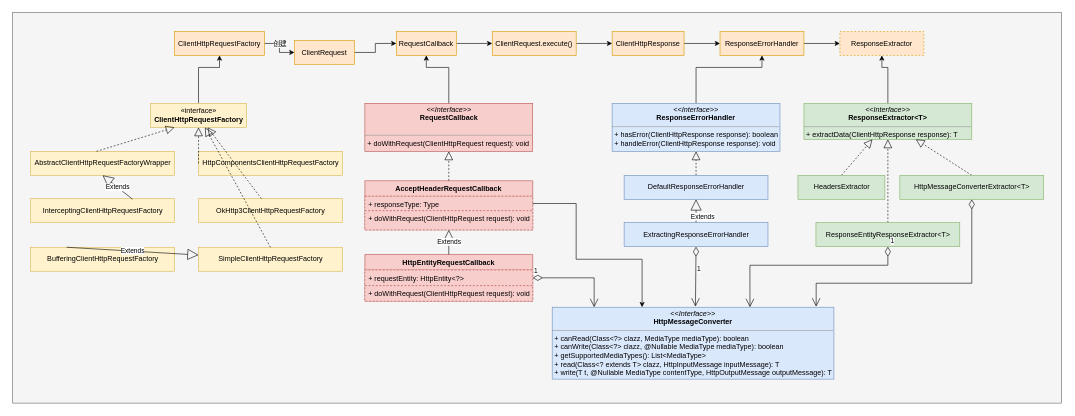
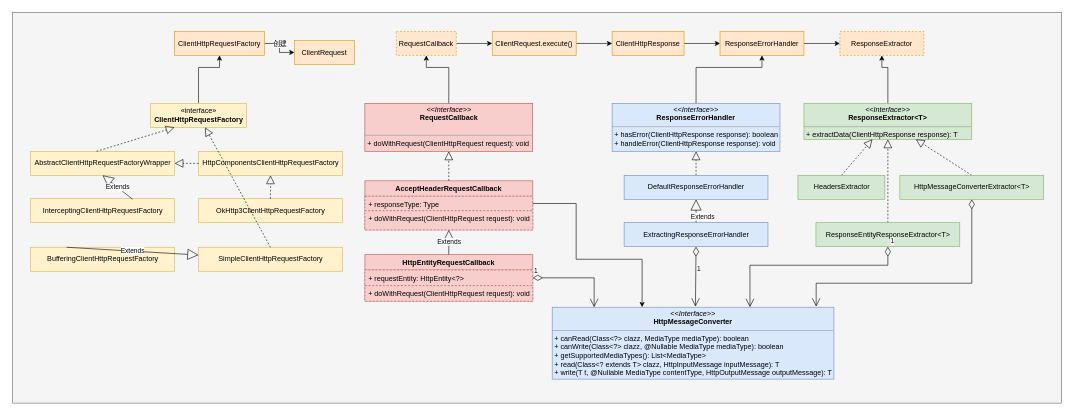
(426, 44) -> (426, 44)
(375, 51) -> none
(198, 150) -> (191, 164)
(237, 167) -> (270, 191)
